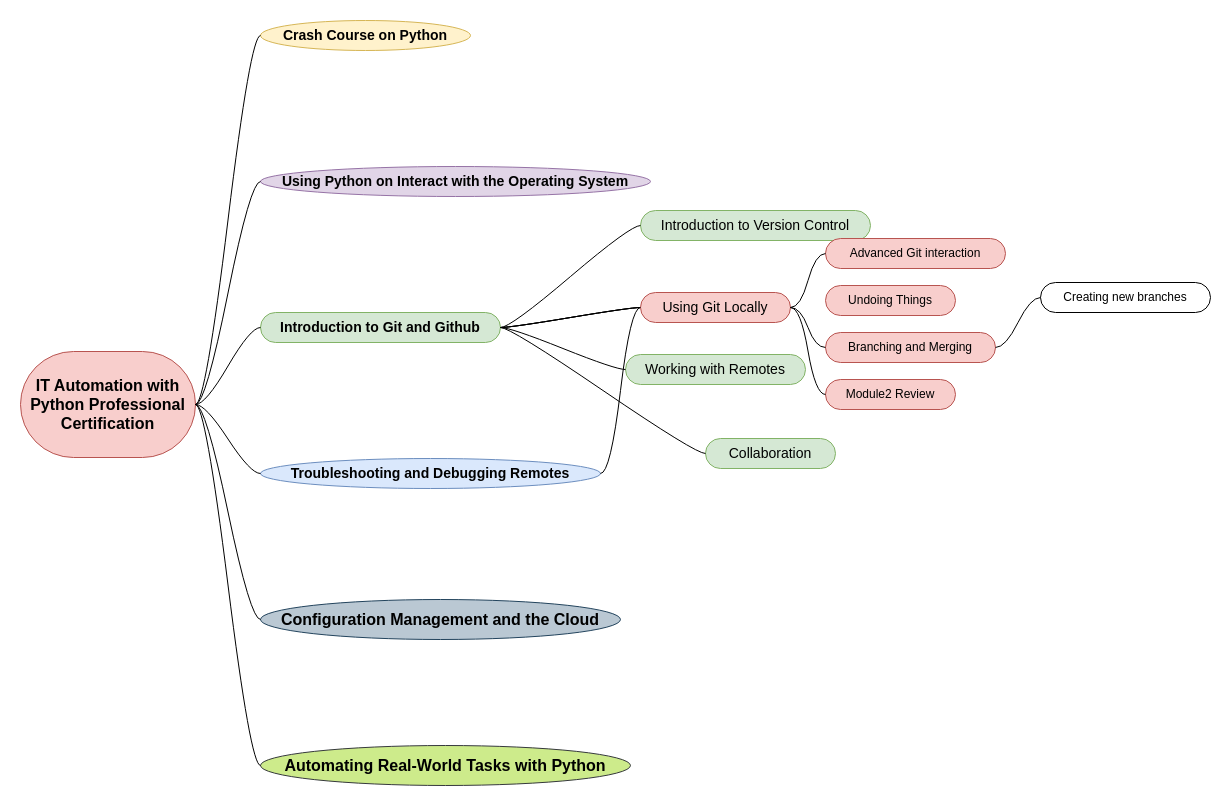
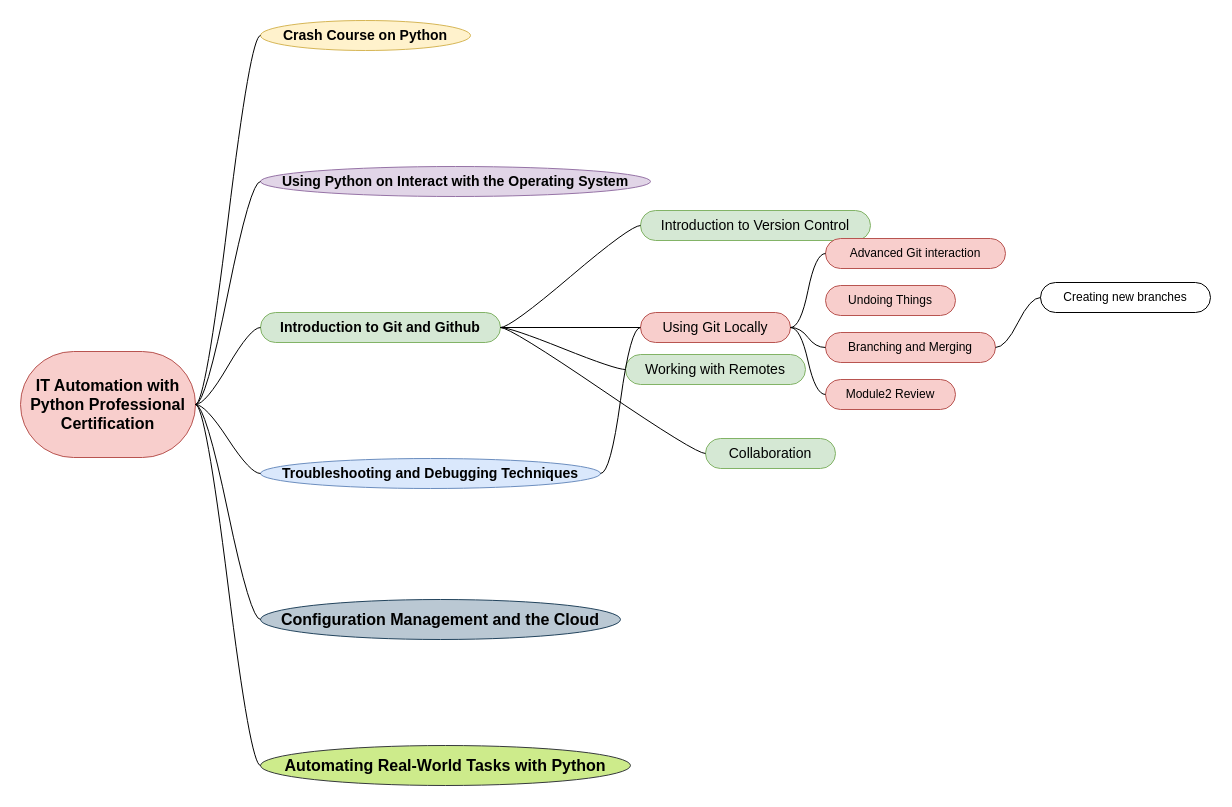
(716, 308) -> (716, 328)
(431, 474) -> (431, 474)
